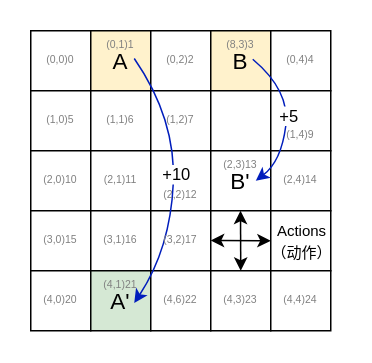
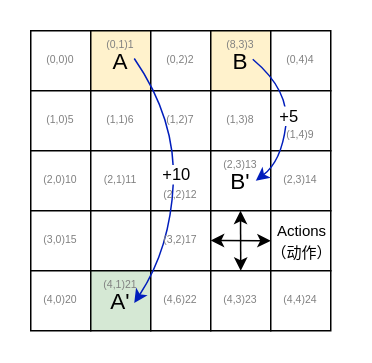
none -> (241, 121)
(301, 181) -> (301, 181)
(121, 241) -> none
